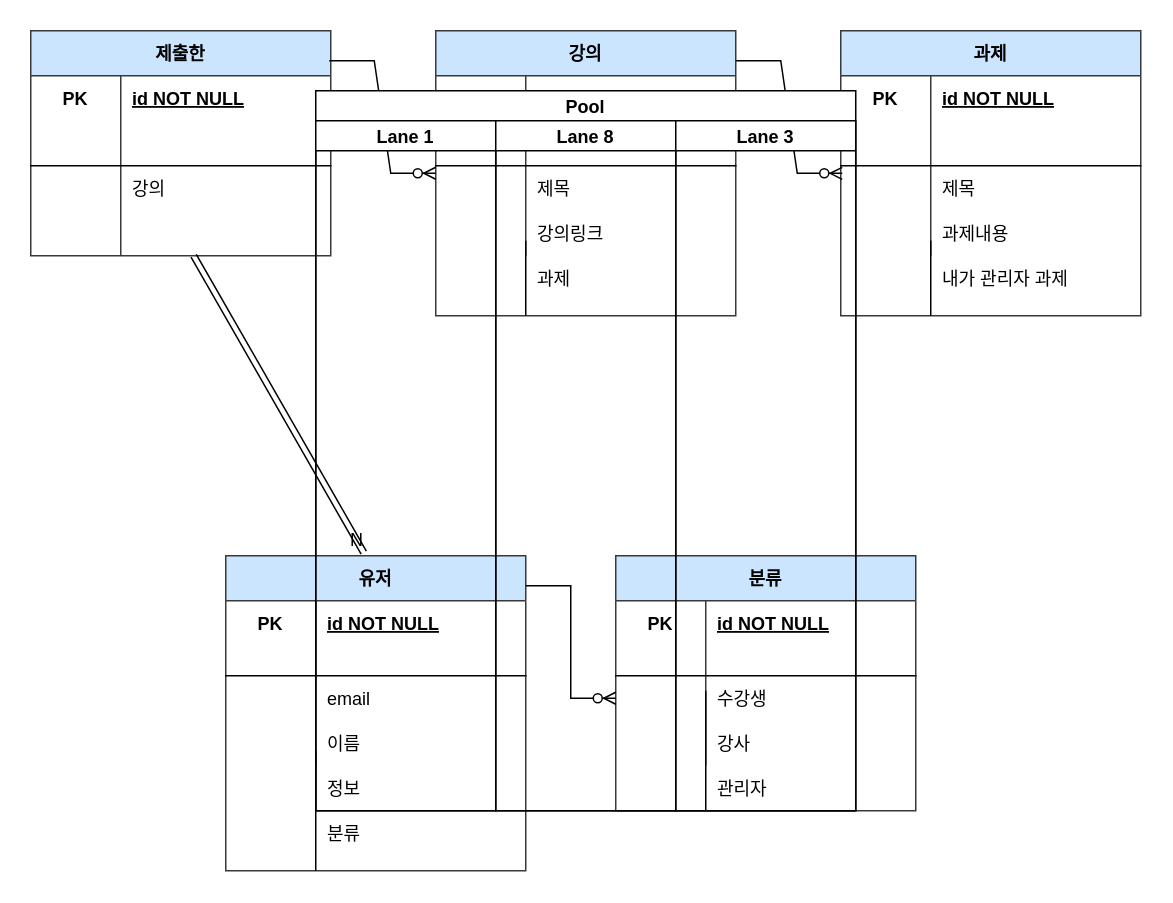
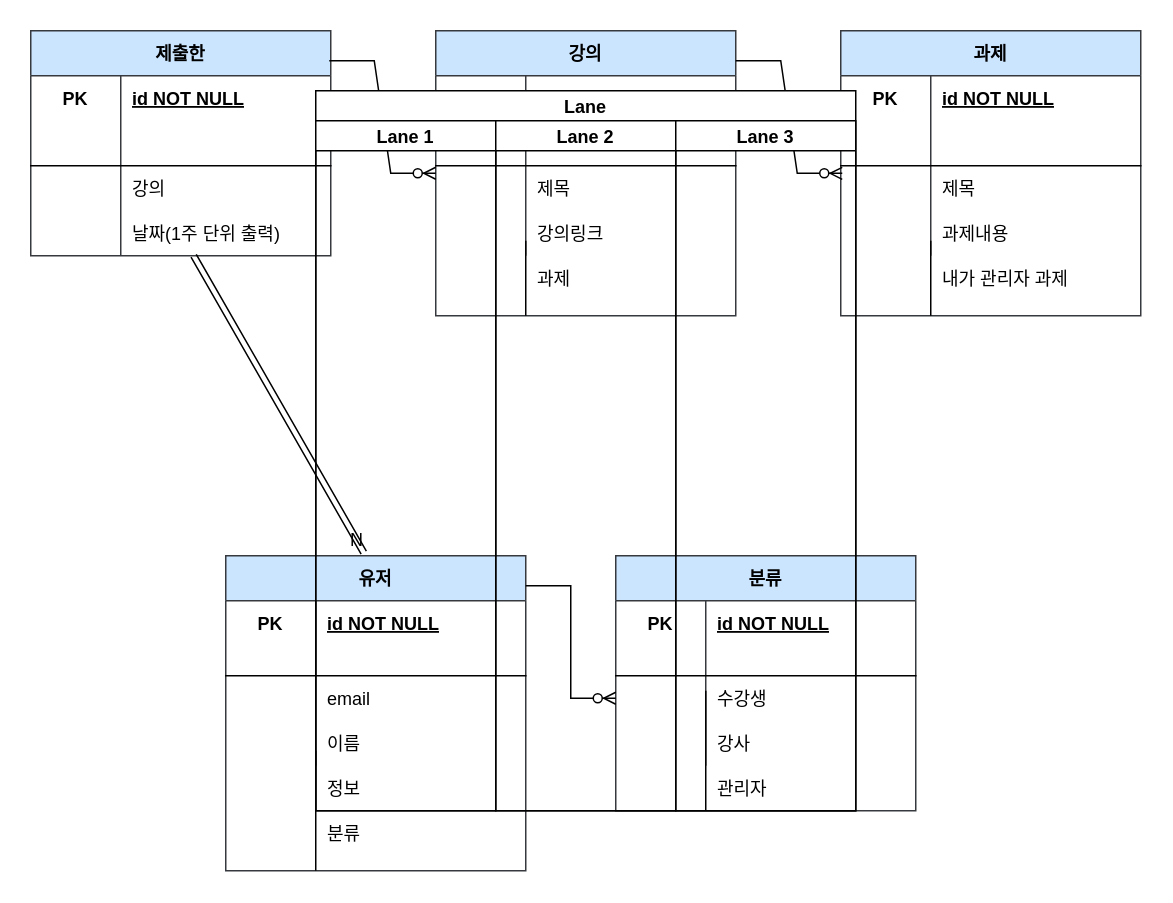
(585, 107) -> (585, 107)
(585, 137) -> (585, 137)
none -> (211, 233)
